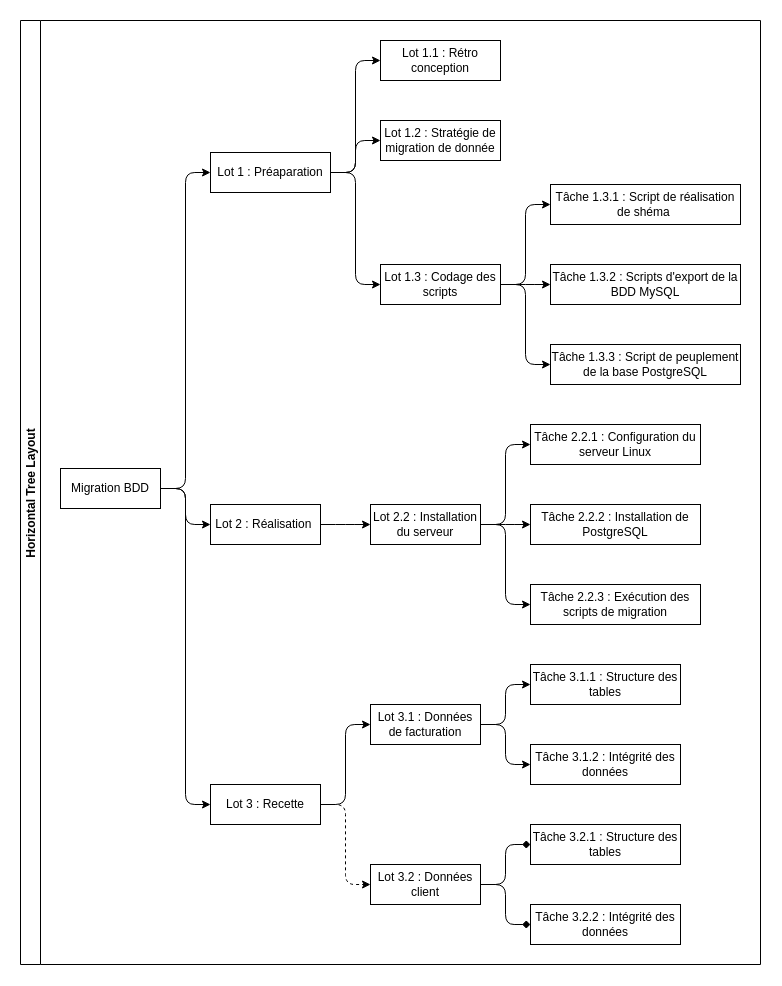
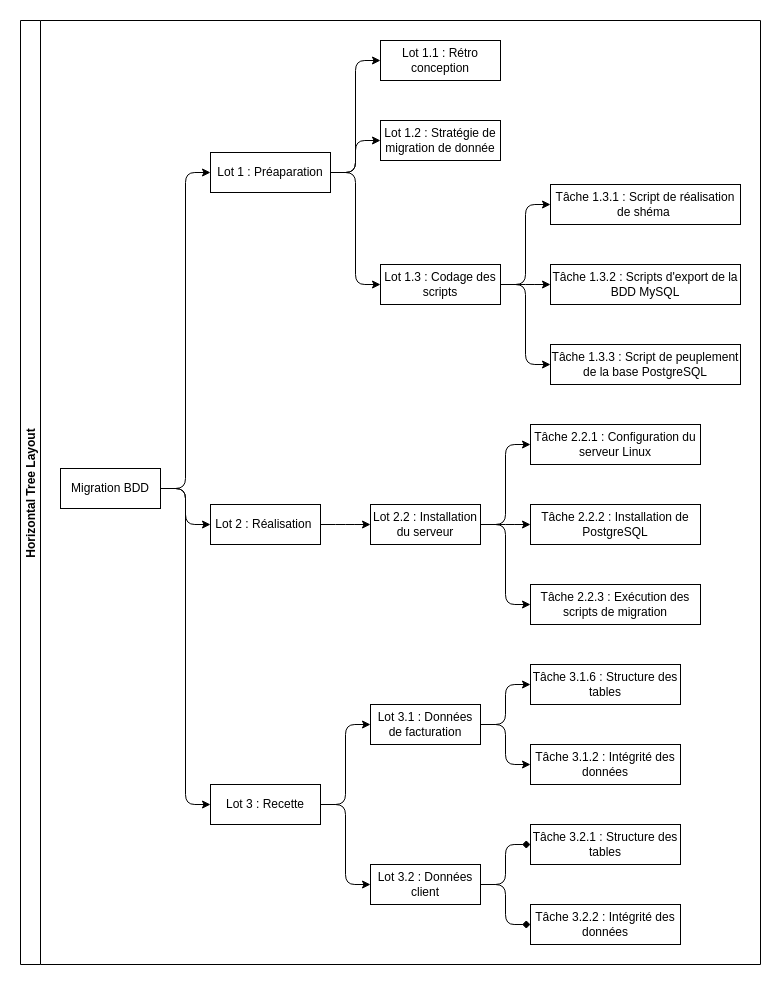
(606, 685) -> (606, 685)
(346, 850) -> (346, 850)
